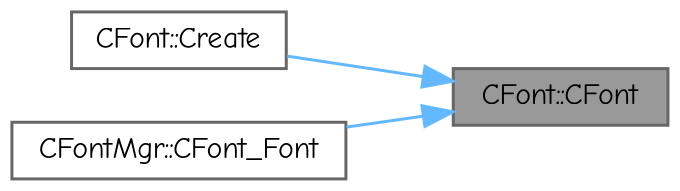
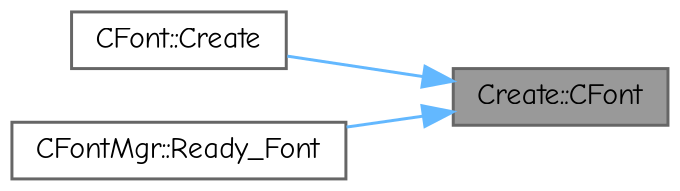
(561, 97) -> (561, 97)
(179, 151) -> (179, 151)
